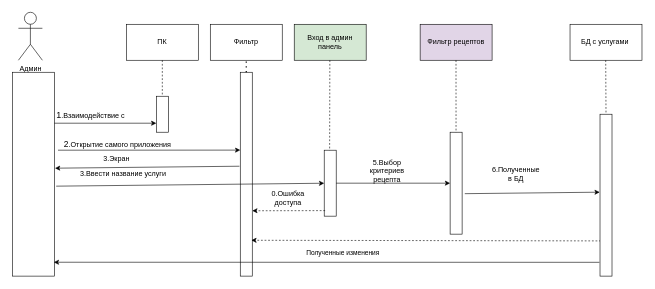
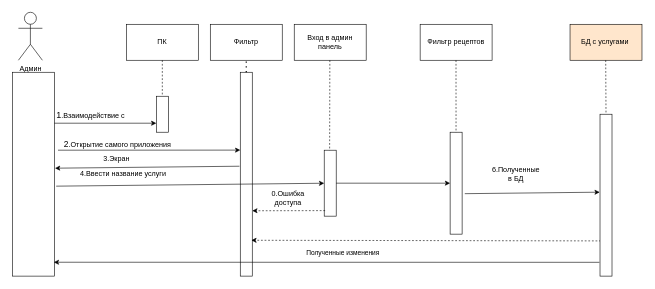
(330, 42) -> (330, 42)
(456, 42) -> (456, 42)
(606, 42) -> (606, 42)
(387, 171) -> none
(123, 174) -> (123, 174)
